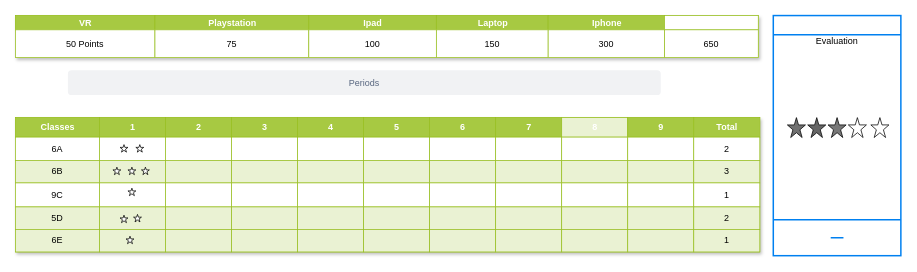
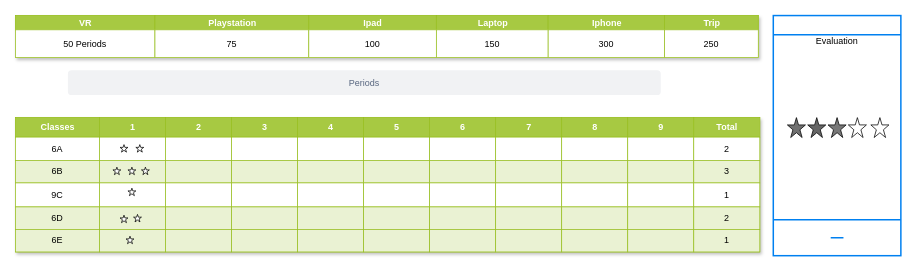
(711, 23) -> (711, 23)
(85, 44) -> (85, 44)
(711, 44) -> (711, 44)
(594, 127) -> (594, 127)
(57, 218) -> (57, 218)
